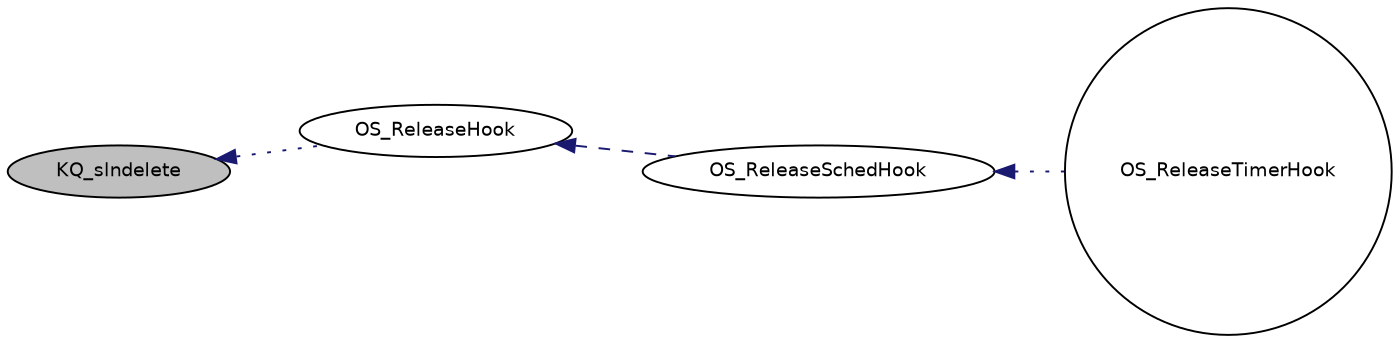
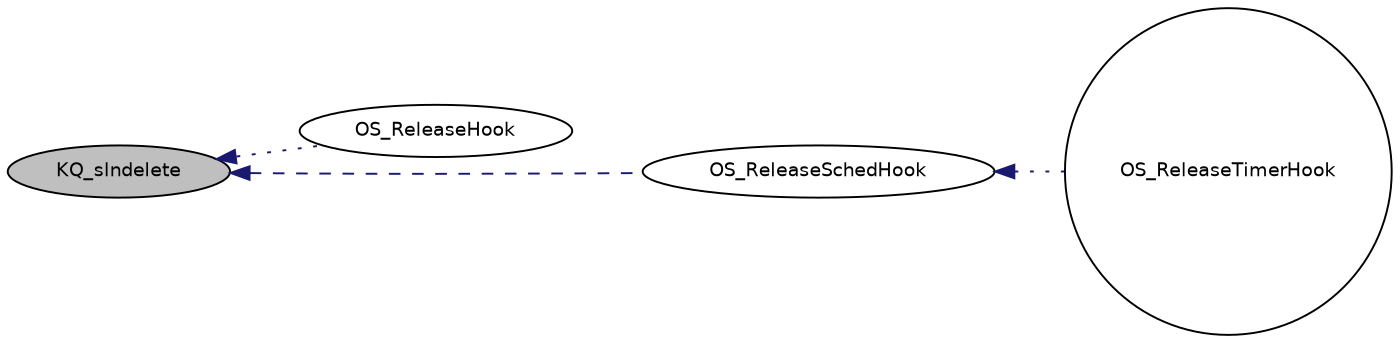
(625, 151) -> (446, 174)
